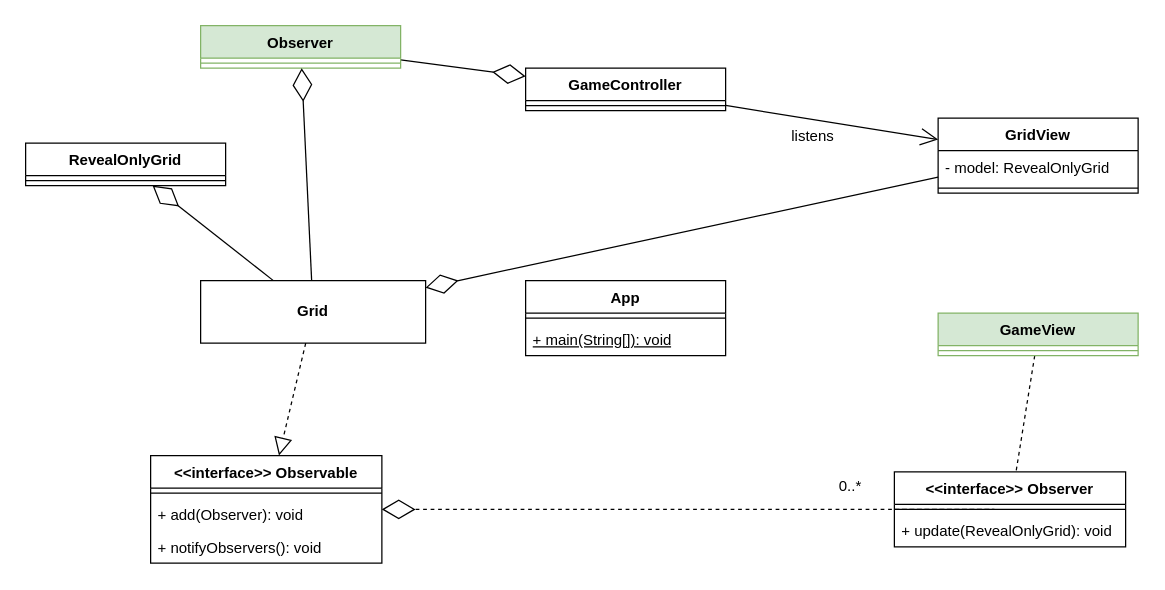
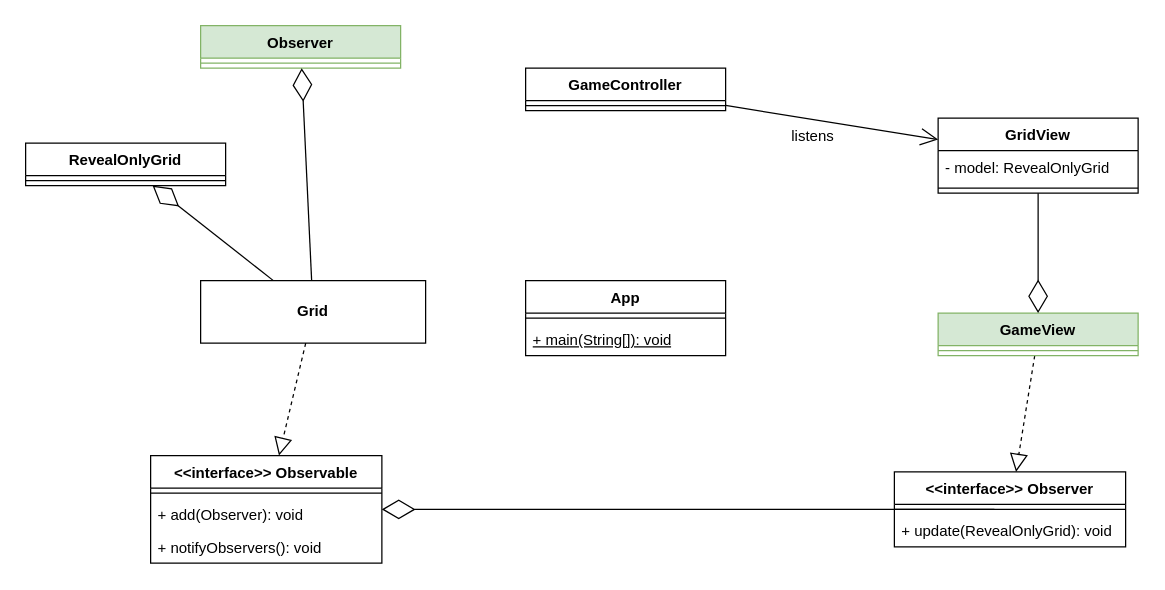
(448, 66) -> none
(697, 229) -> (1038, 238)
(1018, 462) -> (1019, 452)
(851, 487) -> none
(655, 509) -> (655, 509)
